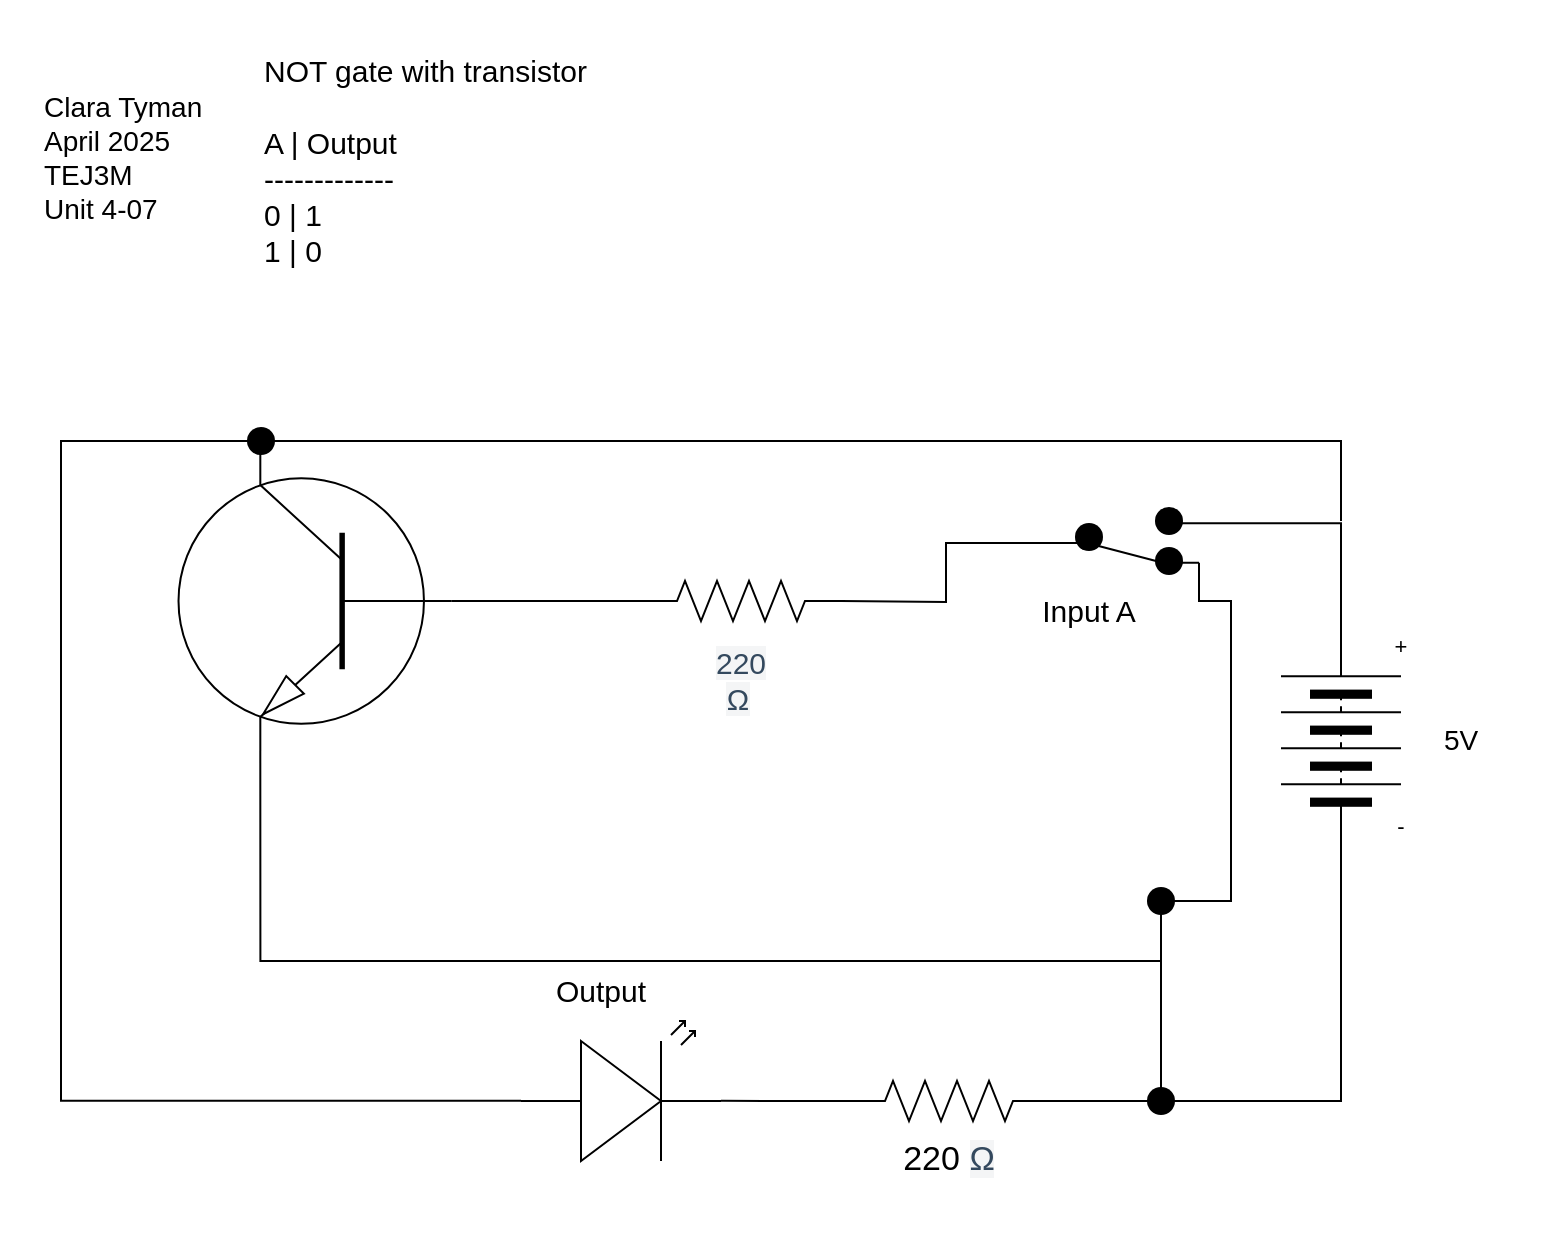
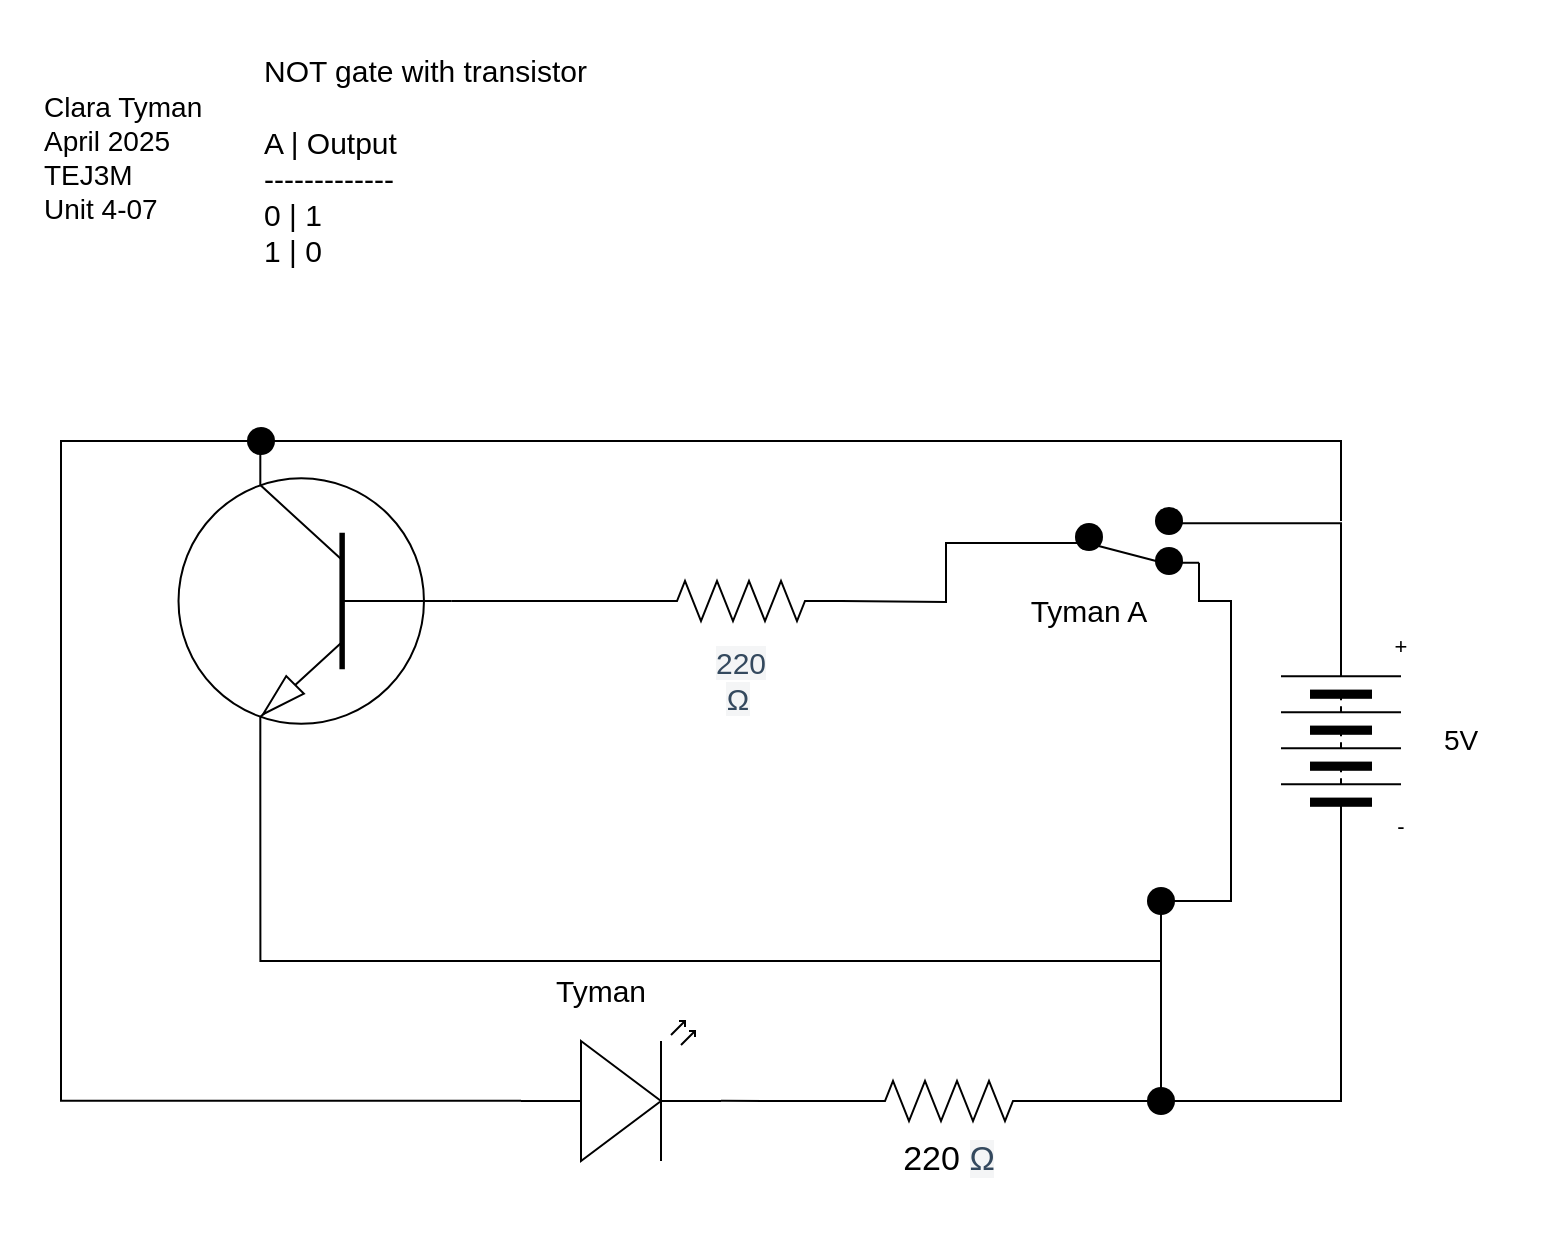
(1090, 611) -> (1090, 611)
(602, 991) -> (602, 991)
